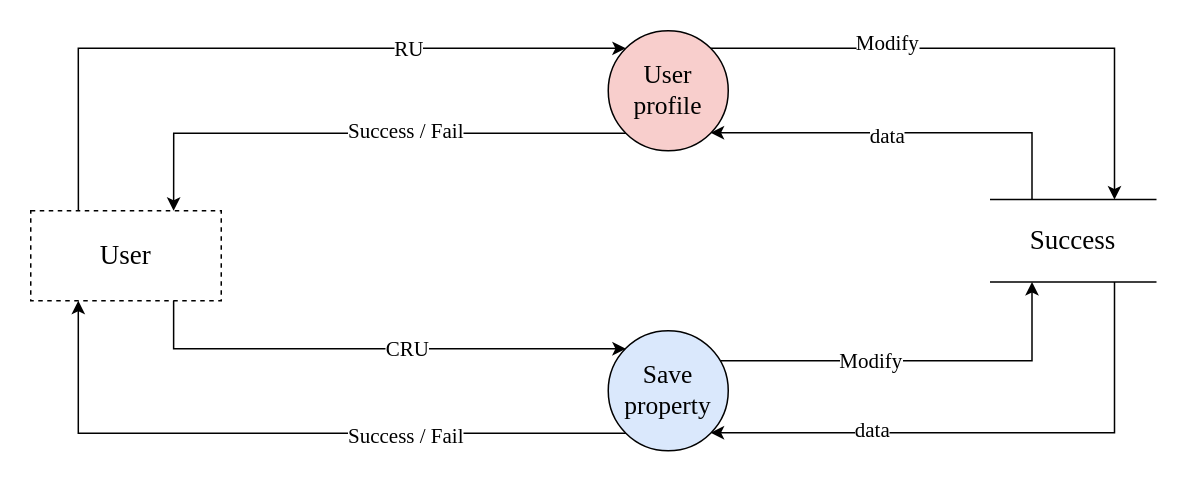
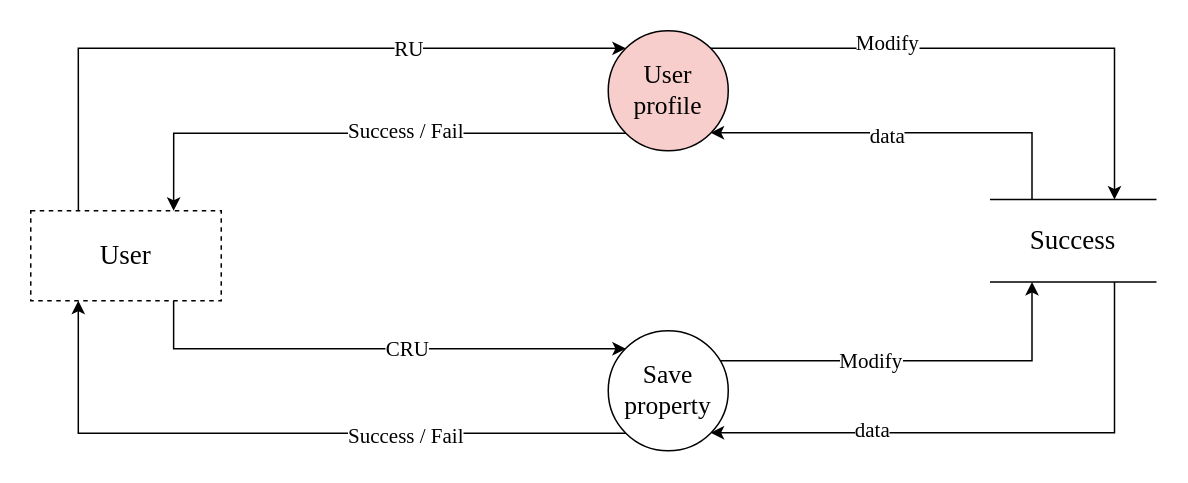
(668, 391) -> (668, 391)
